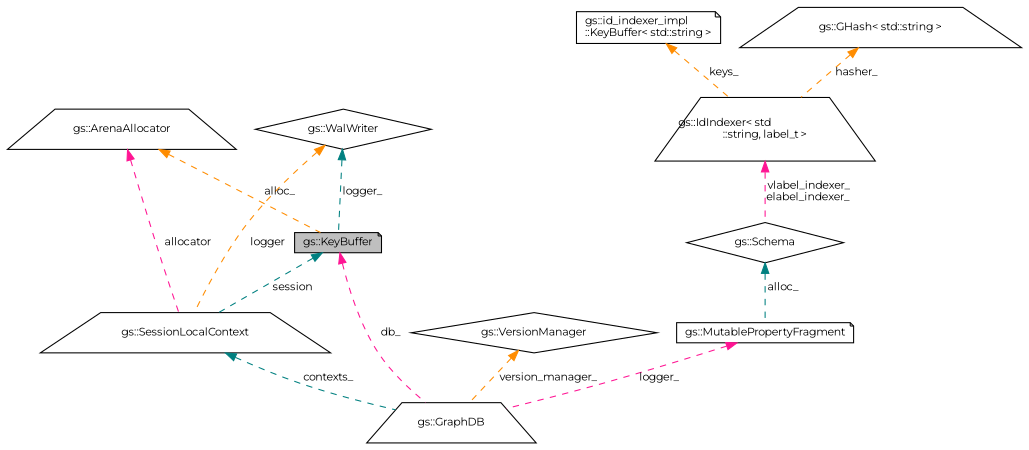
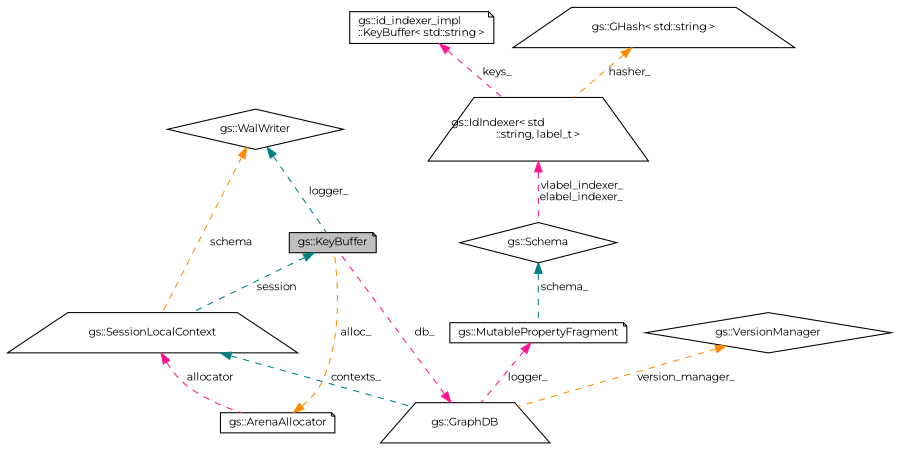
(702, 74) -> (475, 74)
(122, 129) -> (278, 423)
(154, 236) -> (199, 394)
(267, 243) -> (230, 243)
(782, 288) -> (564, 288)
(371, 341) -> (392, 323)
